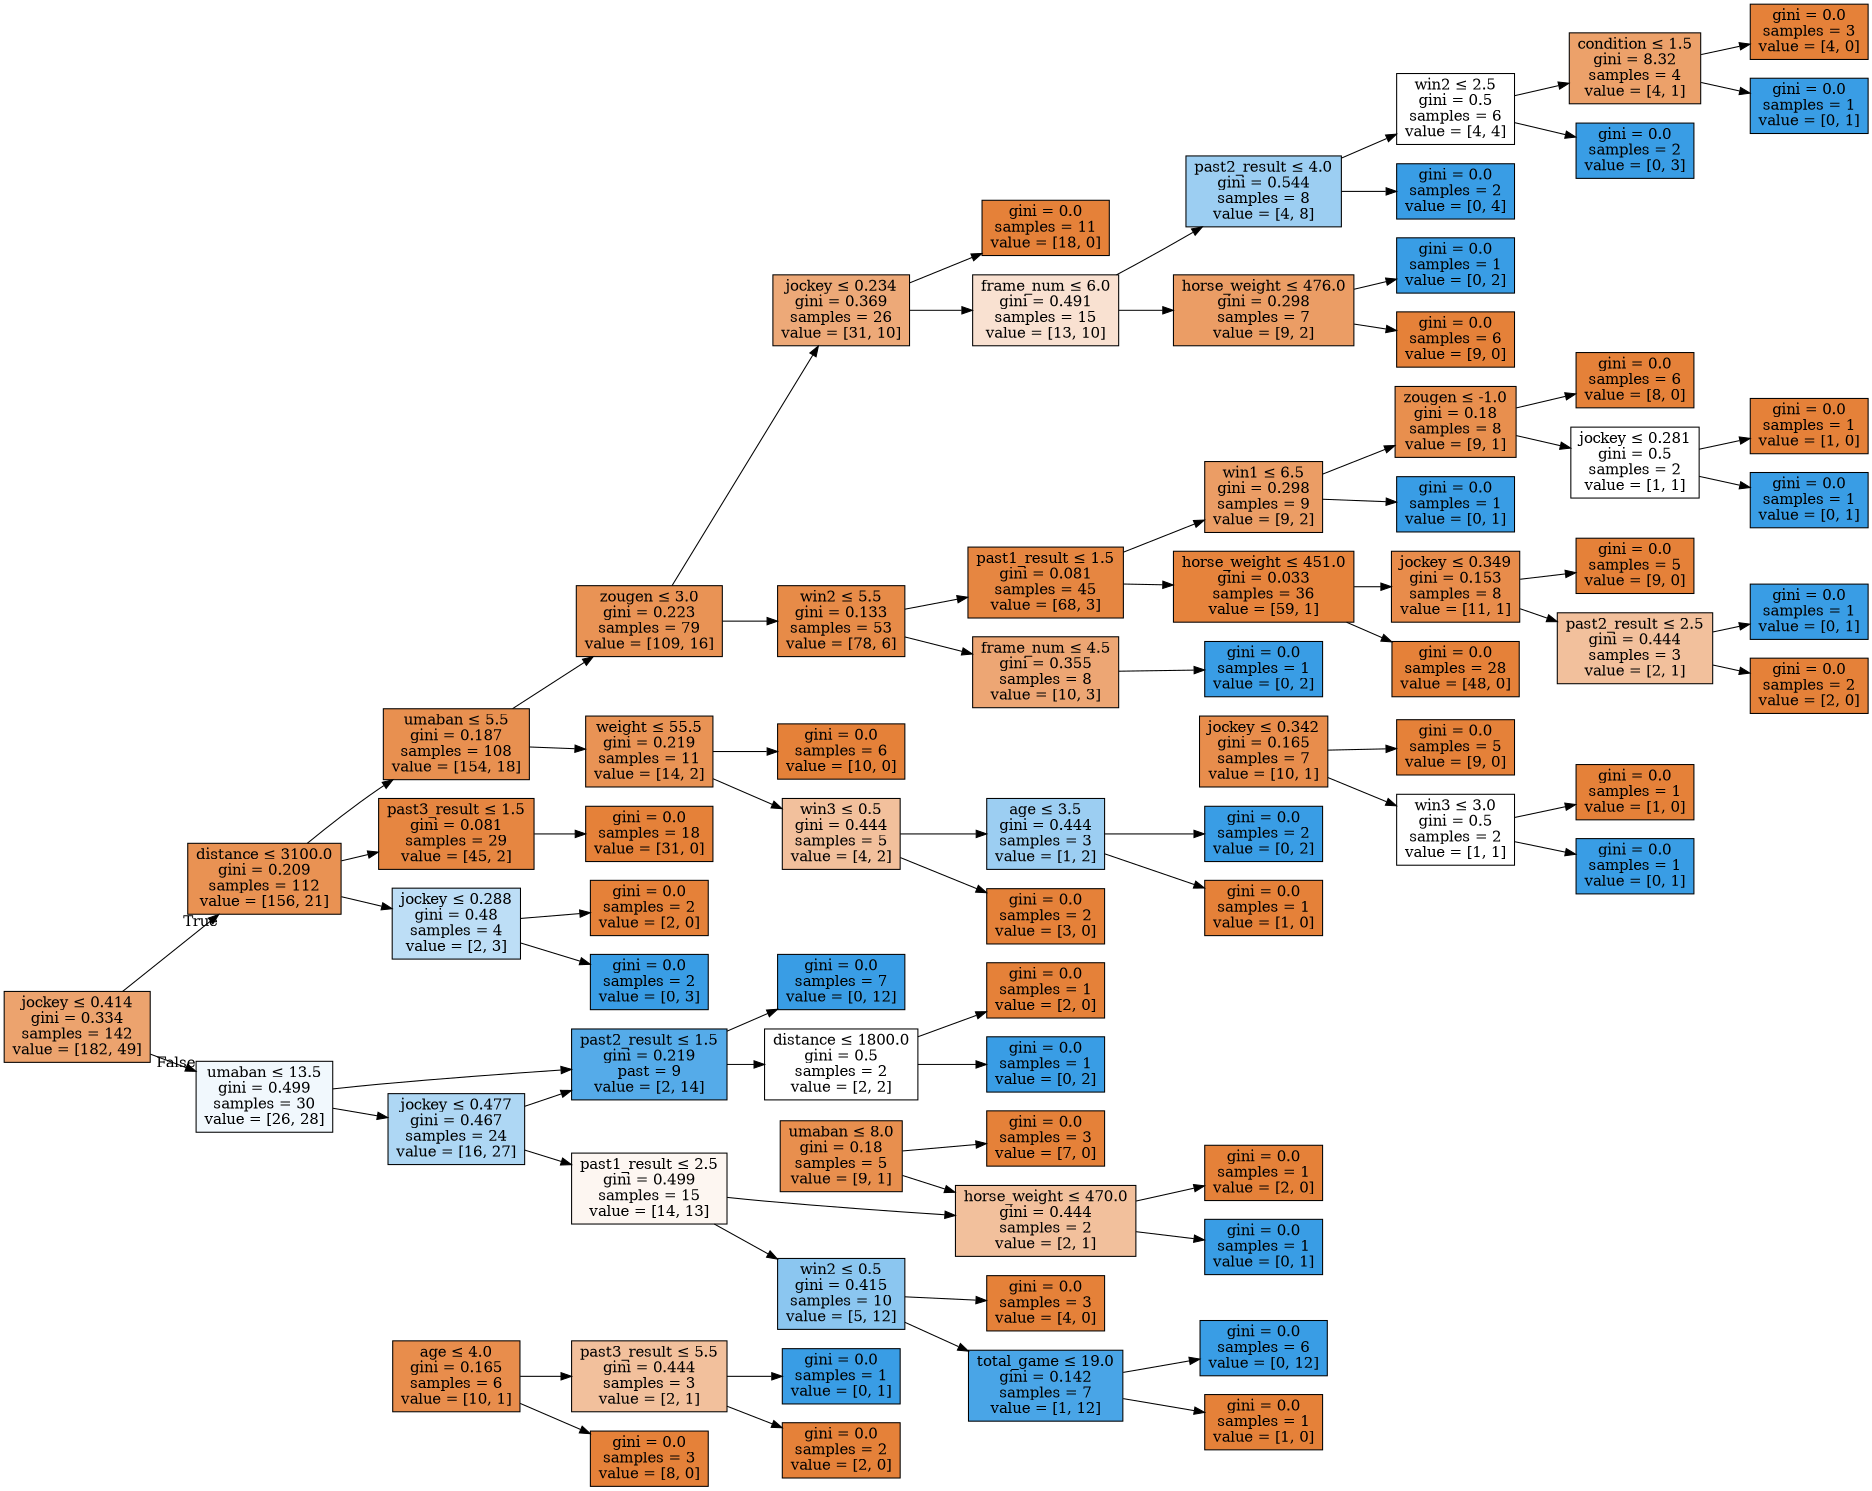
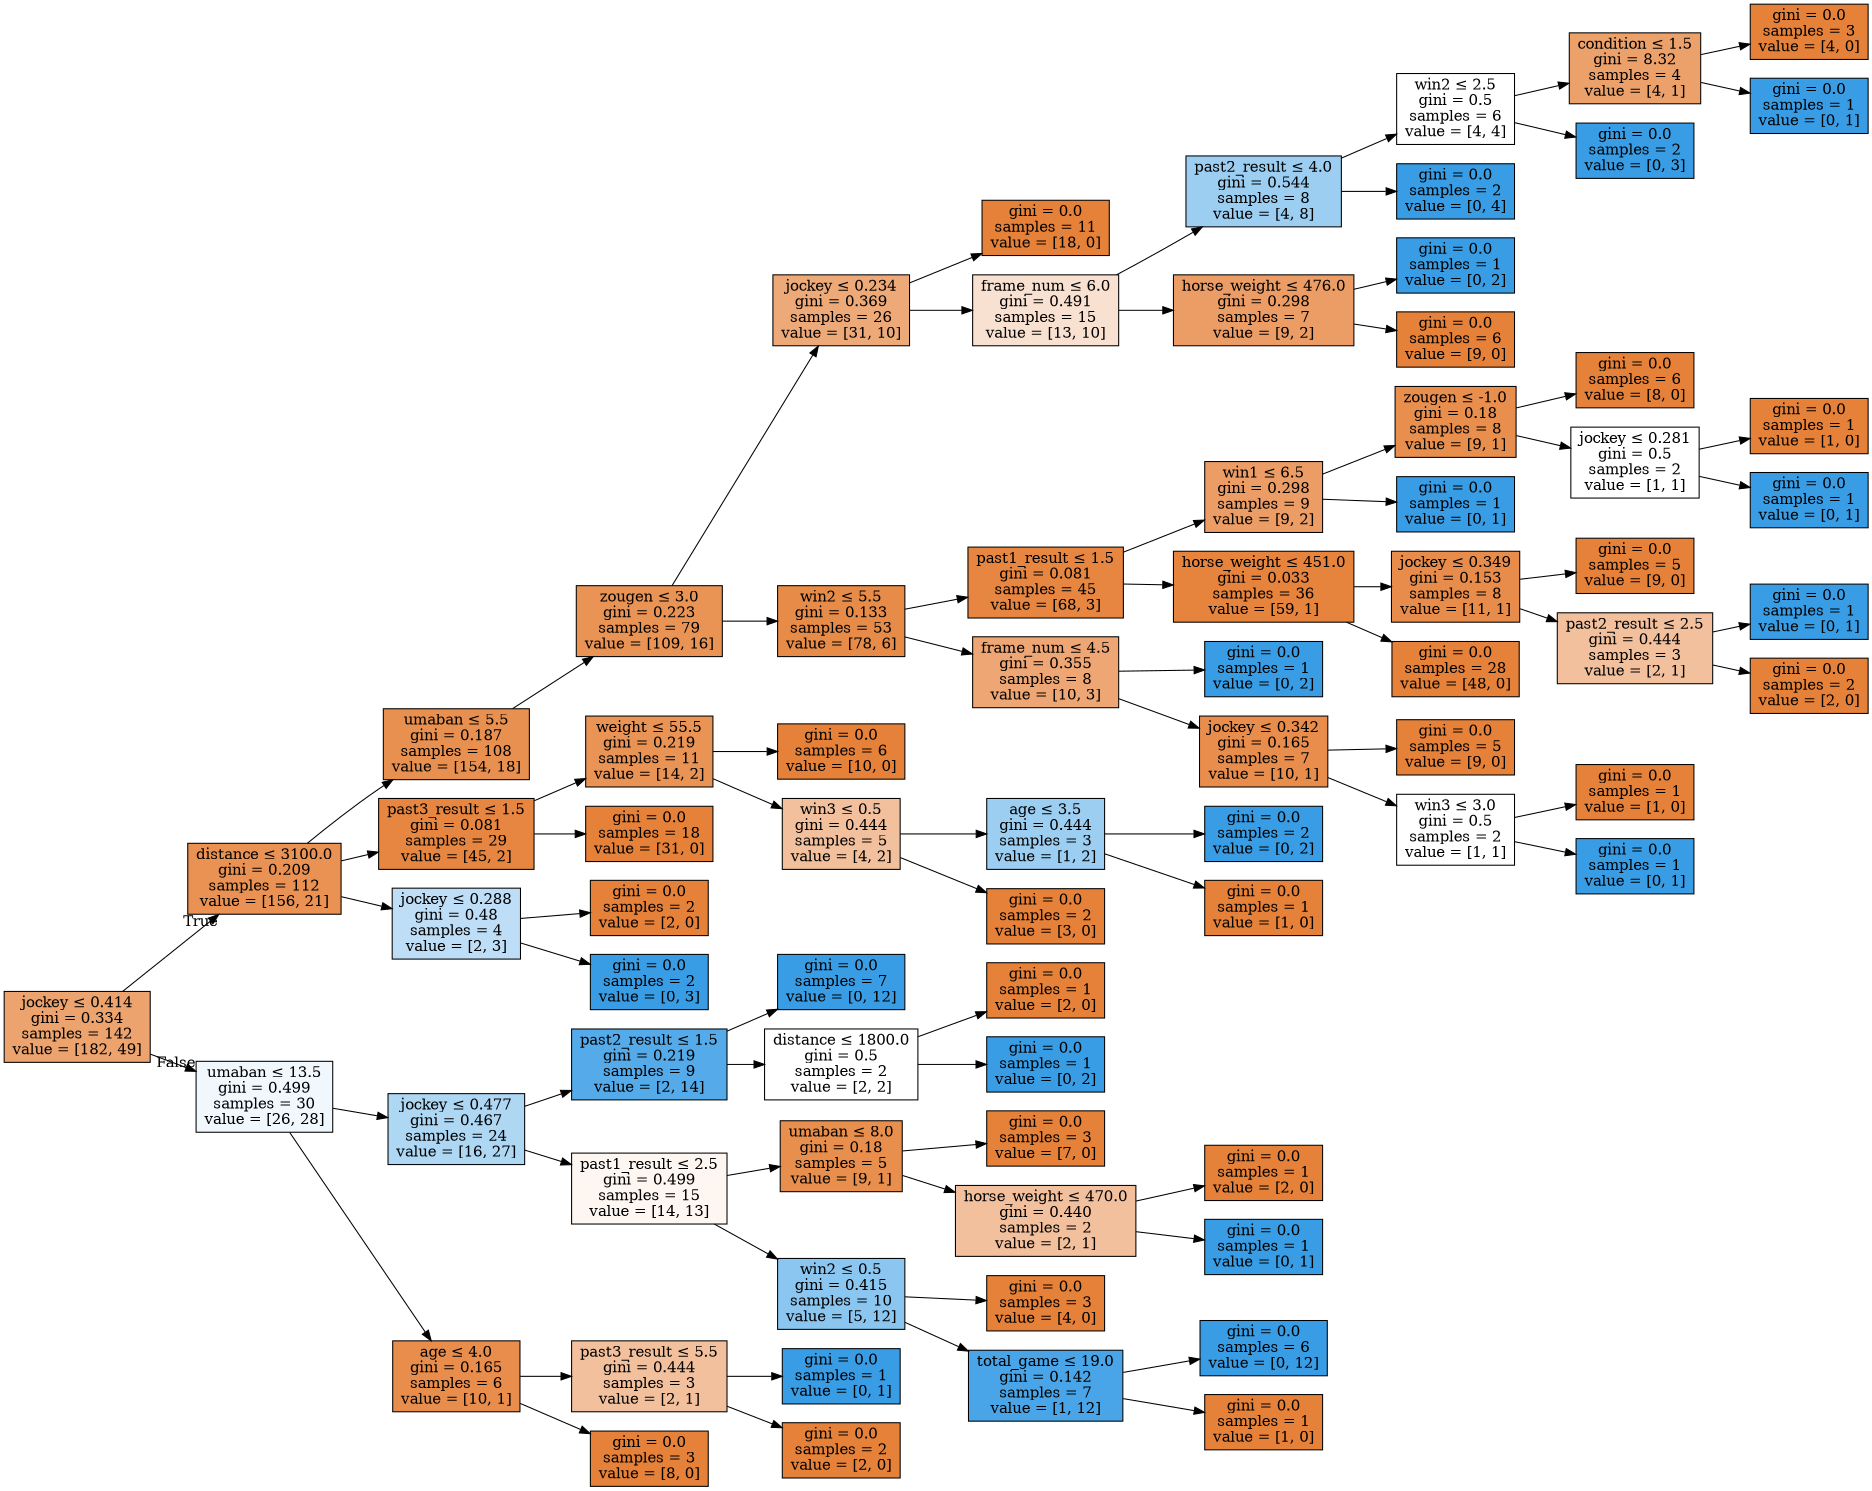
none -> (1154, 712)
(552, 748) -> (555, 792)
(649, 1072) -> (649, 1072)
(447, 1078) -> (357, 1232)
(836, 1207) -> (748, 1172)
(1046, 1213) -> (1046, 1213)
